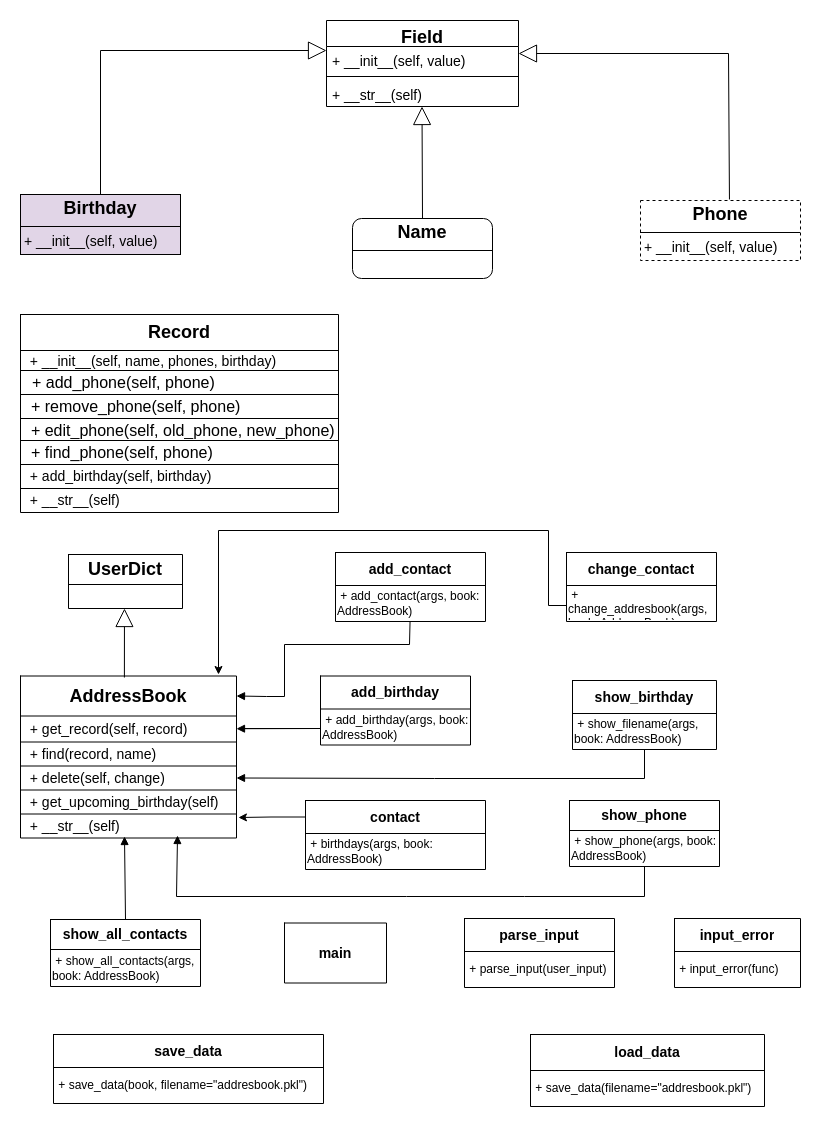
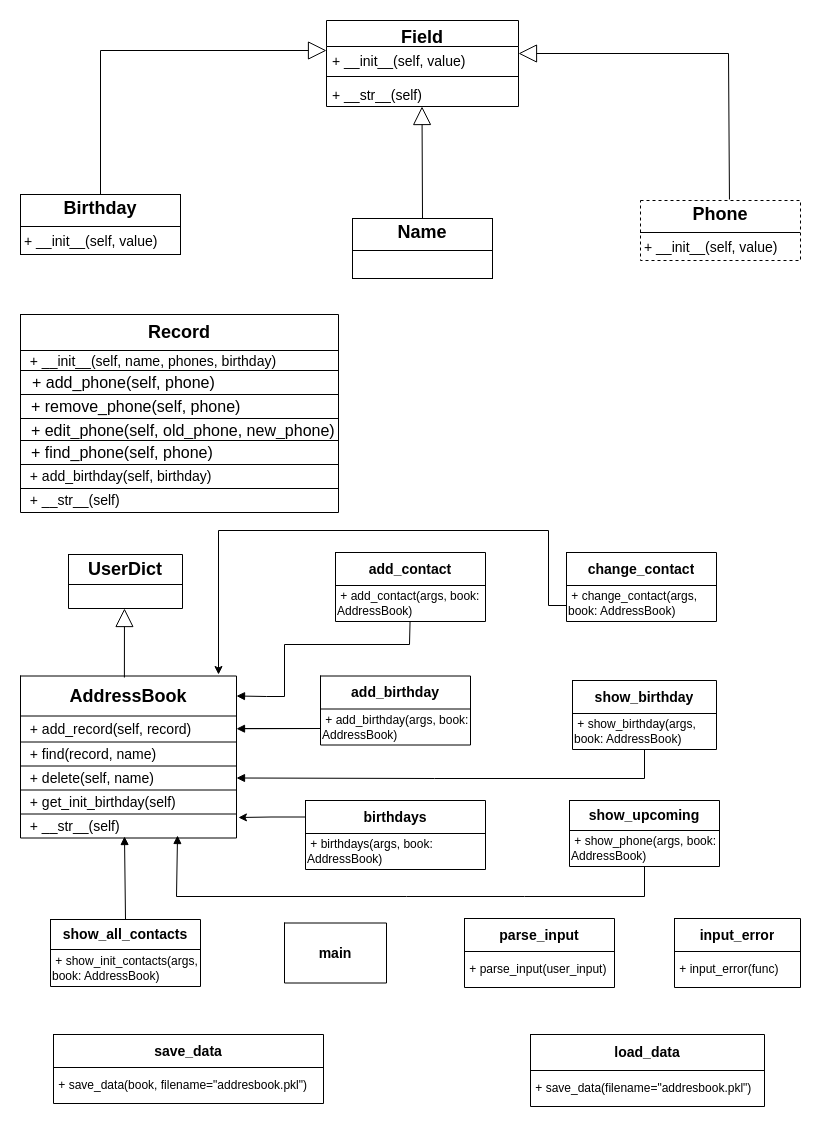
(101, 225) -> (101, 225)
(423, 249) -> (423, 249)
(643, 604) -> (643, 604)
(104, 730) -> (104, 730)
(646, 732) -> (646, 732)
(89, 779) -> (82, 779)
(114, 803) -> (99, 803)
(645, 816) -> (645, 816)
(396, 818) -> (396, 818)
(127, 969) -> (127, 969)
